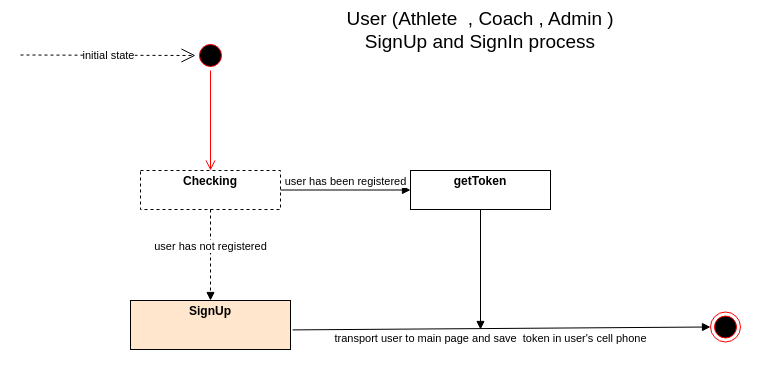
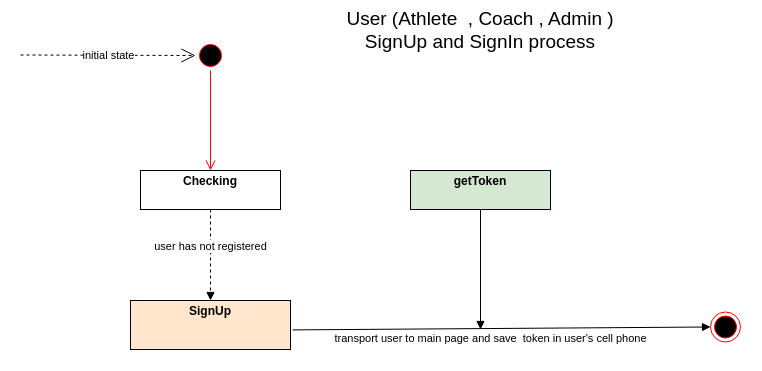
(211, 190) -> (211, 190)
(341, 190) -> none
(481, 190) -> (481, 190)
